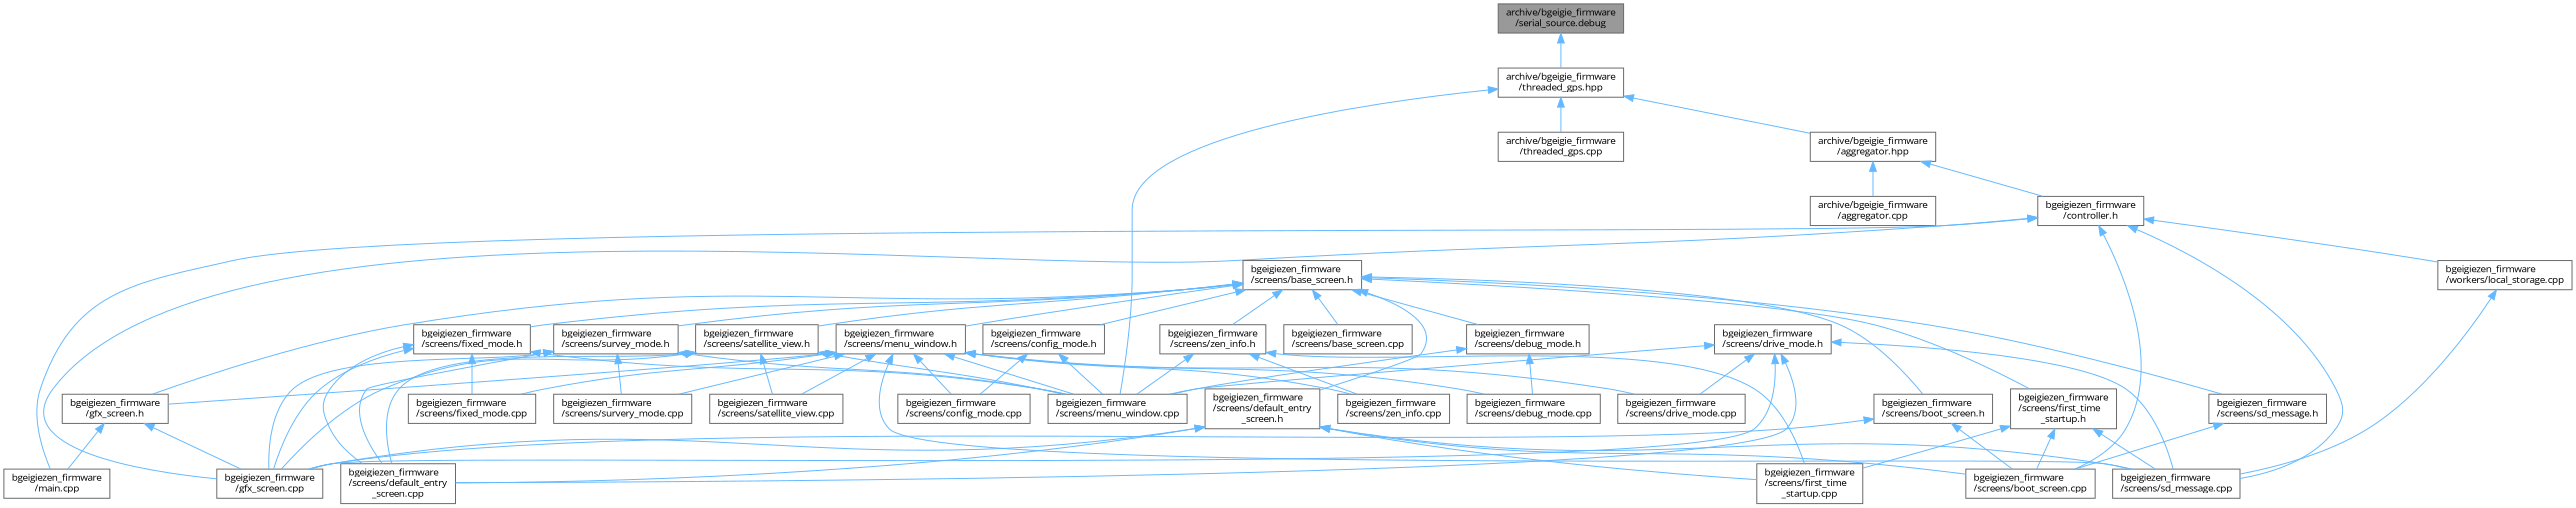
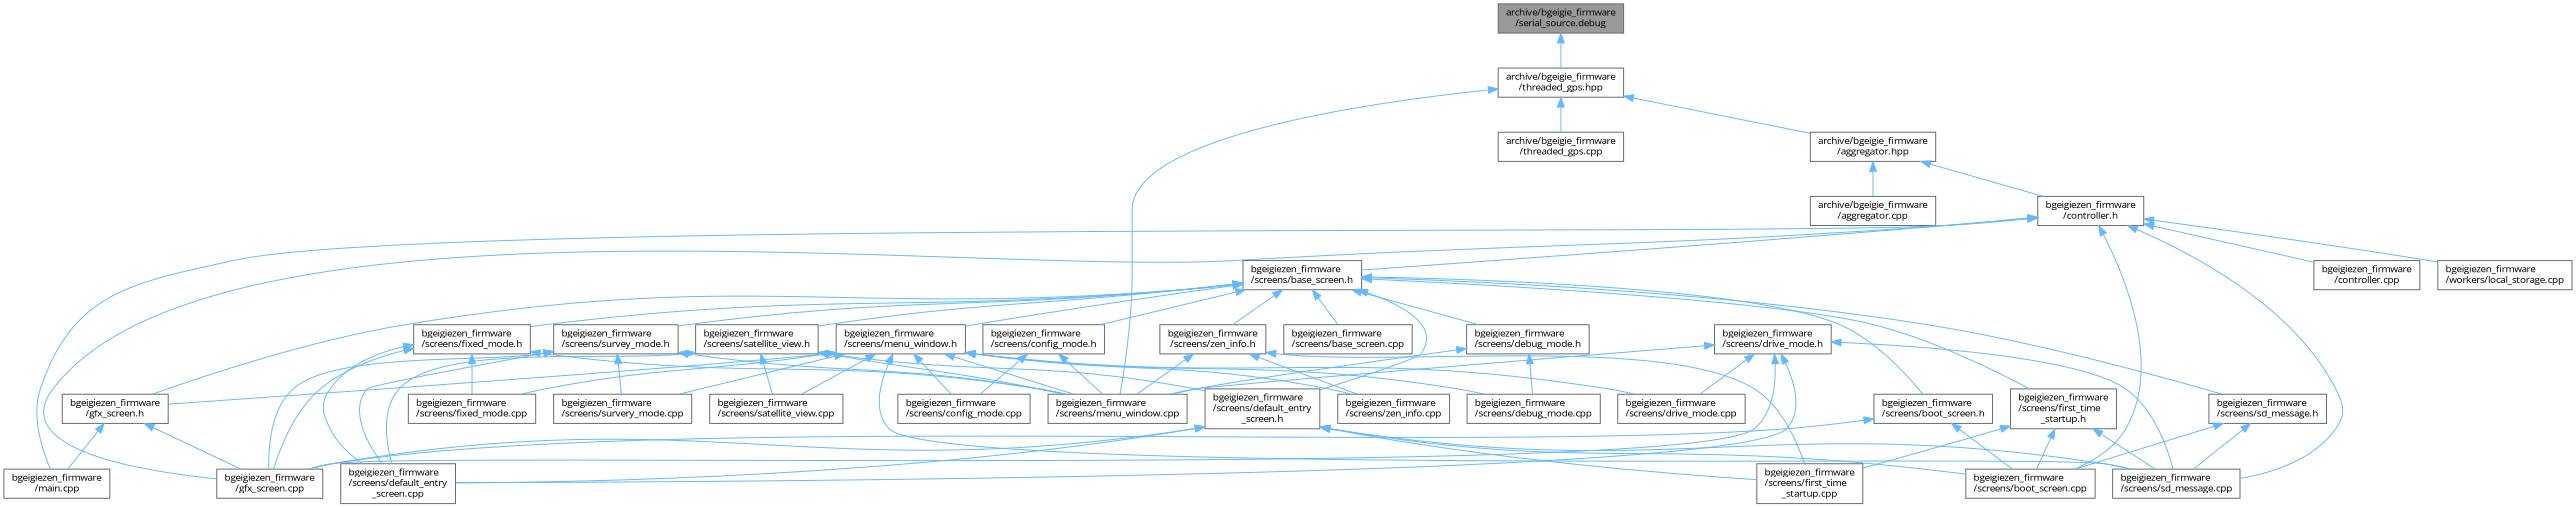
none -> (1661, 248)
none -> (2367, 275)
(468, 364) -> (1026, 369)
(2386, 416) -> (2218, 449)
